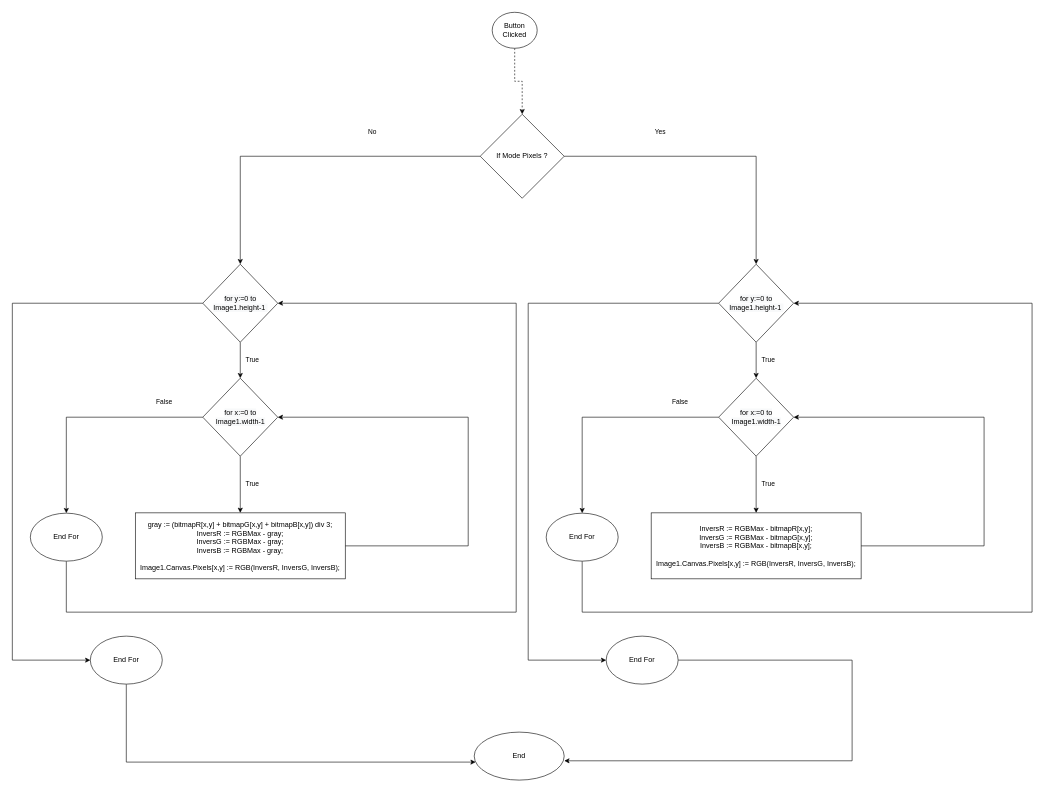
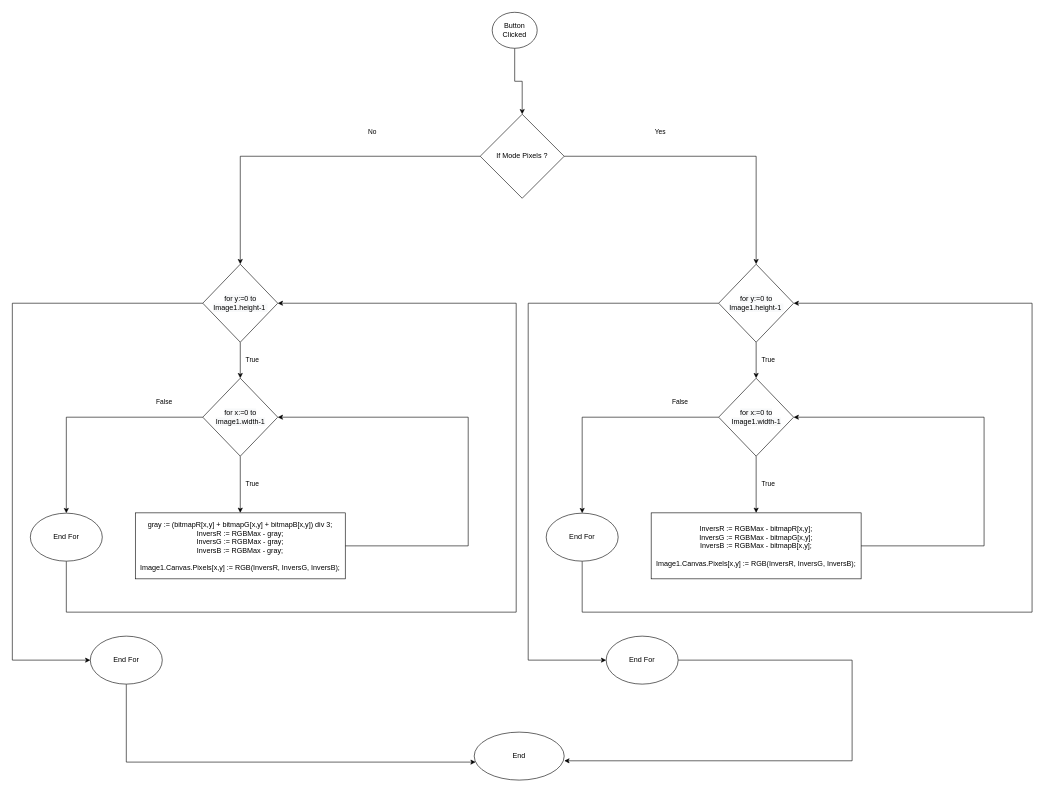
(516, 81) -> (516, 81)
